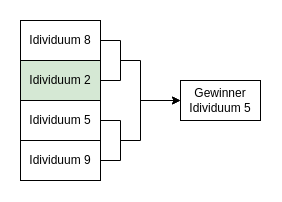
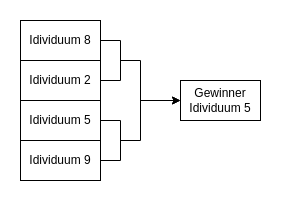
(61, 81) -> (61, 81)
